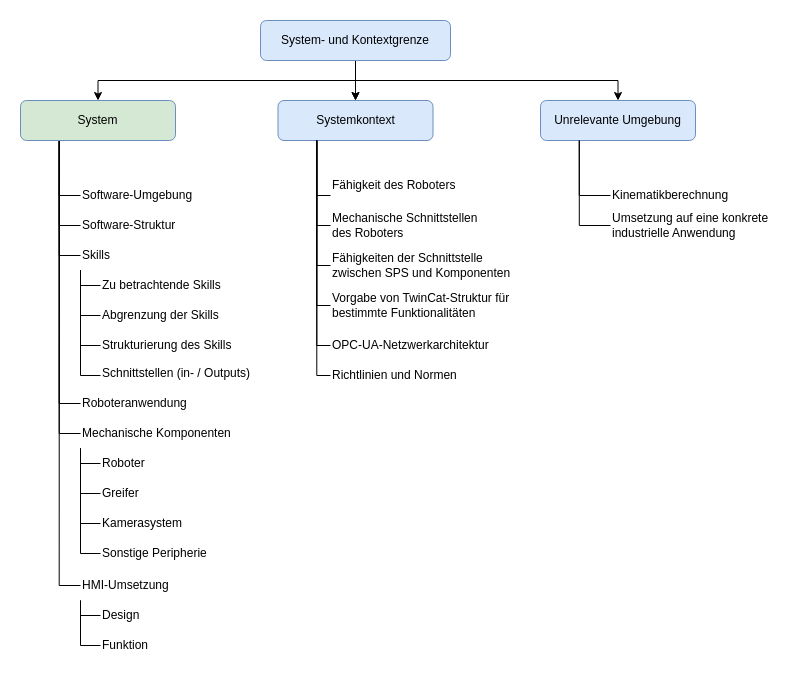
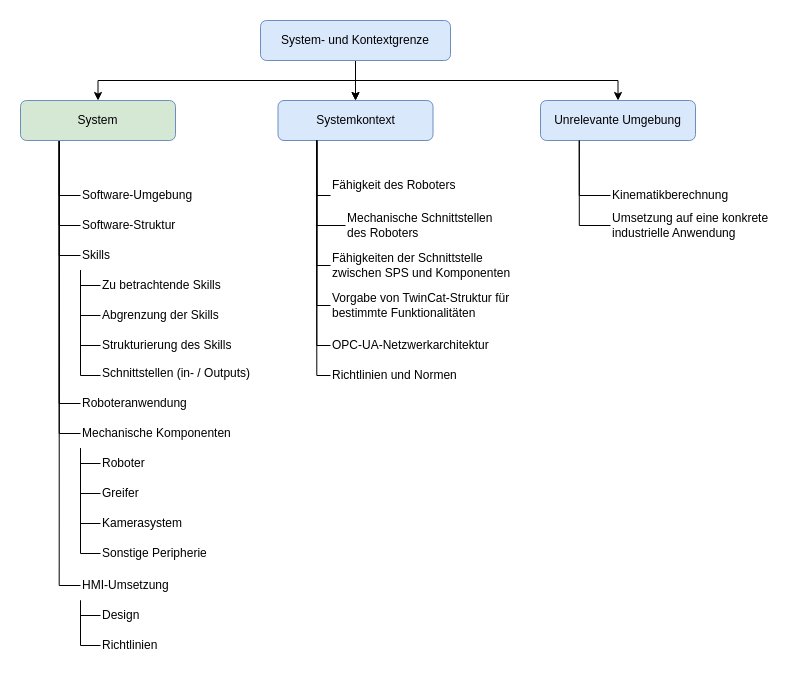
(416, 226) -> (431, 226)
(128, 646) -> (133, 646)
